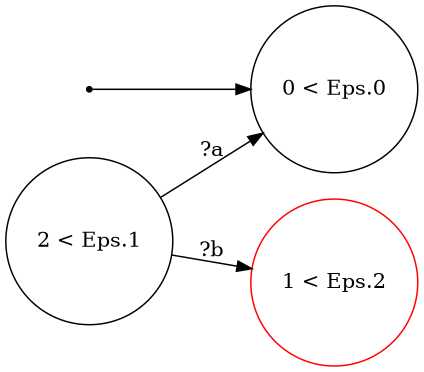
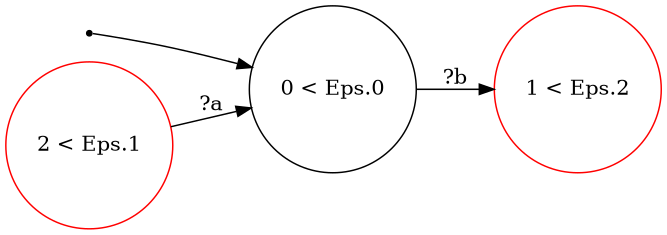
(89, 241) -> (89, 145)
(205, 261) -> (448, 89)
